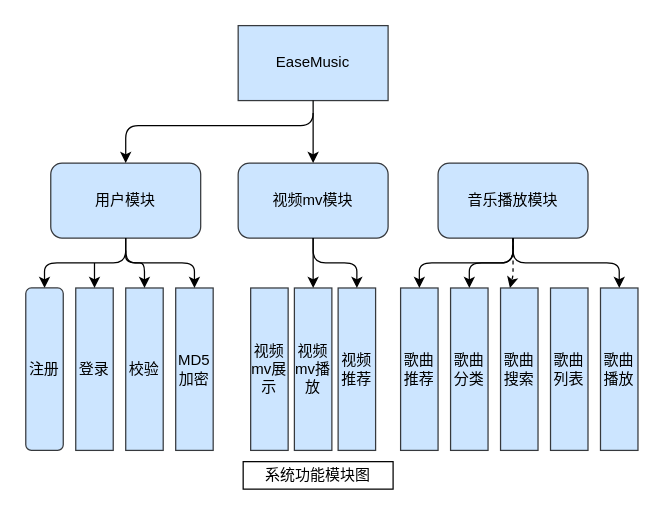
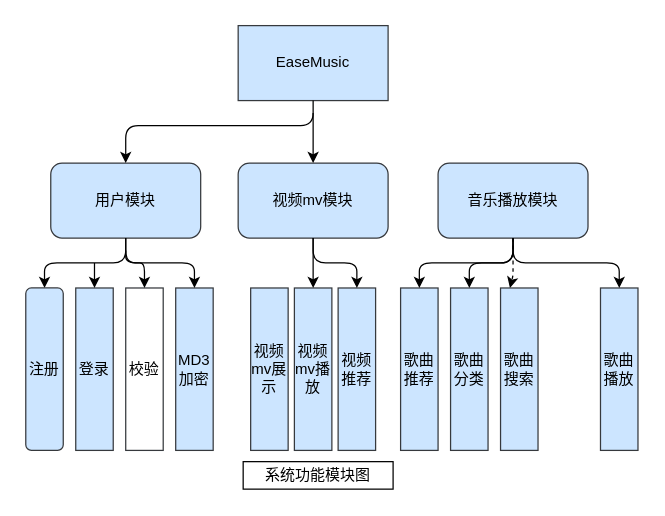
(144, 369) -> (144, 369)
(194, 369) -> (194, 369)
(569, 369) -> none
